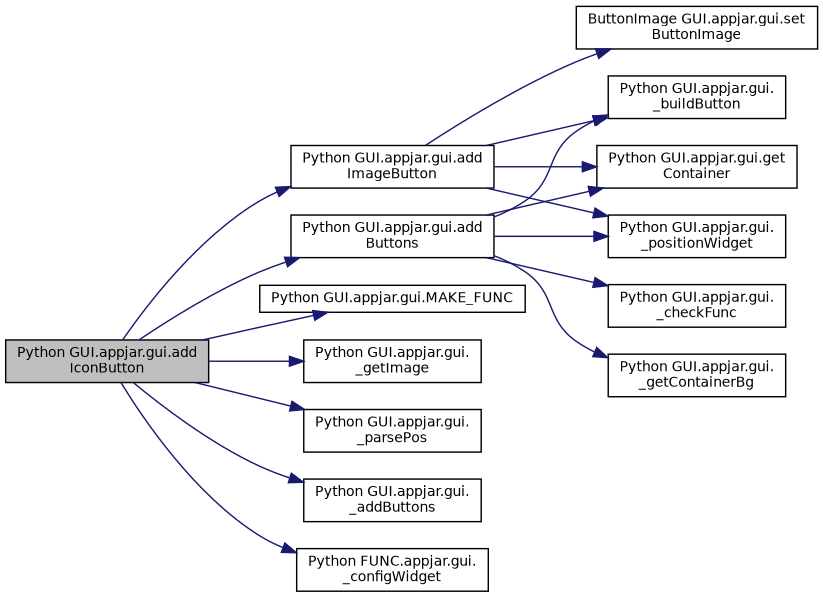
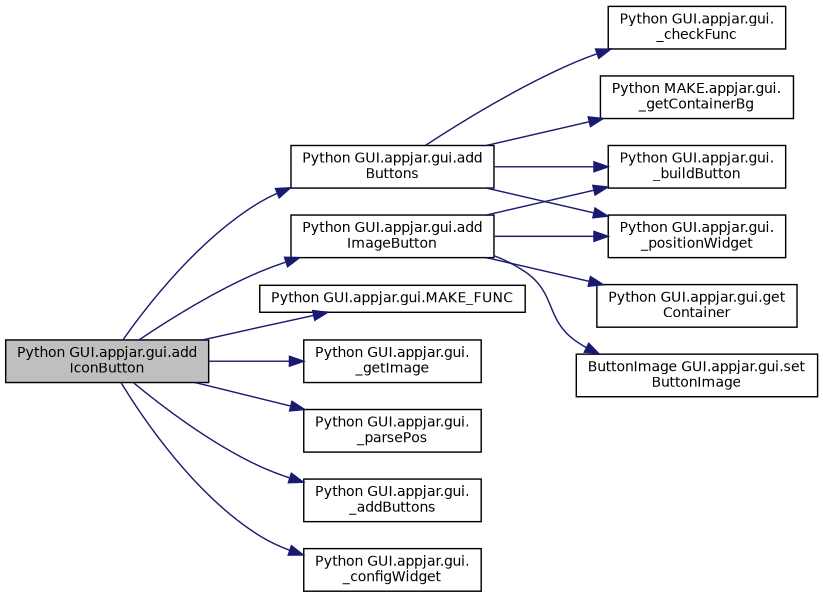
(538, 203) -> none
(697, 375) -> (697, 97)
(392, 570) -> (392, 570)
